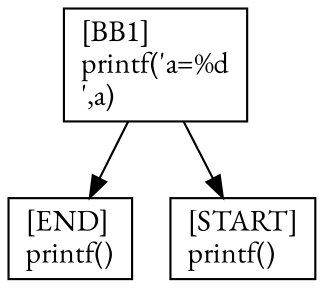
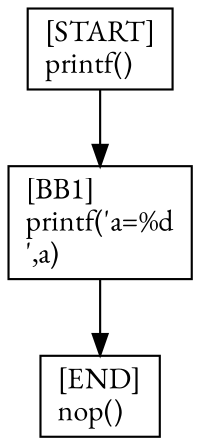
(198, 150) -> (100, 117)
(70, 239) -> (100, 396)
